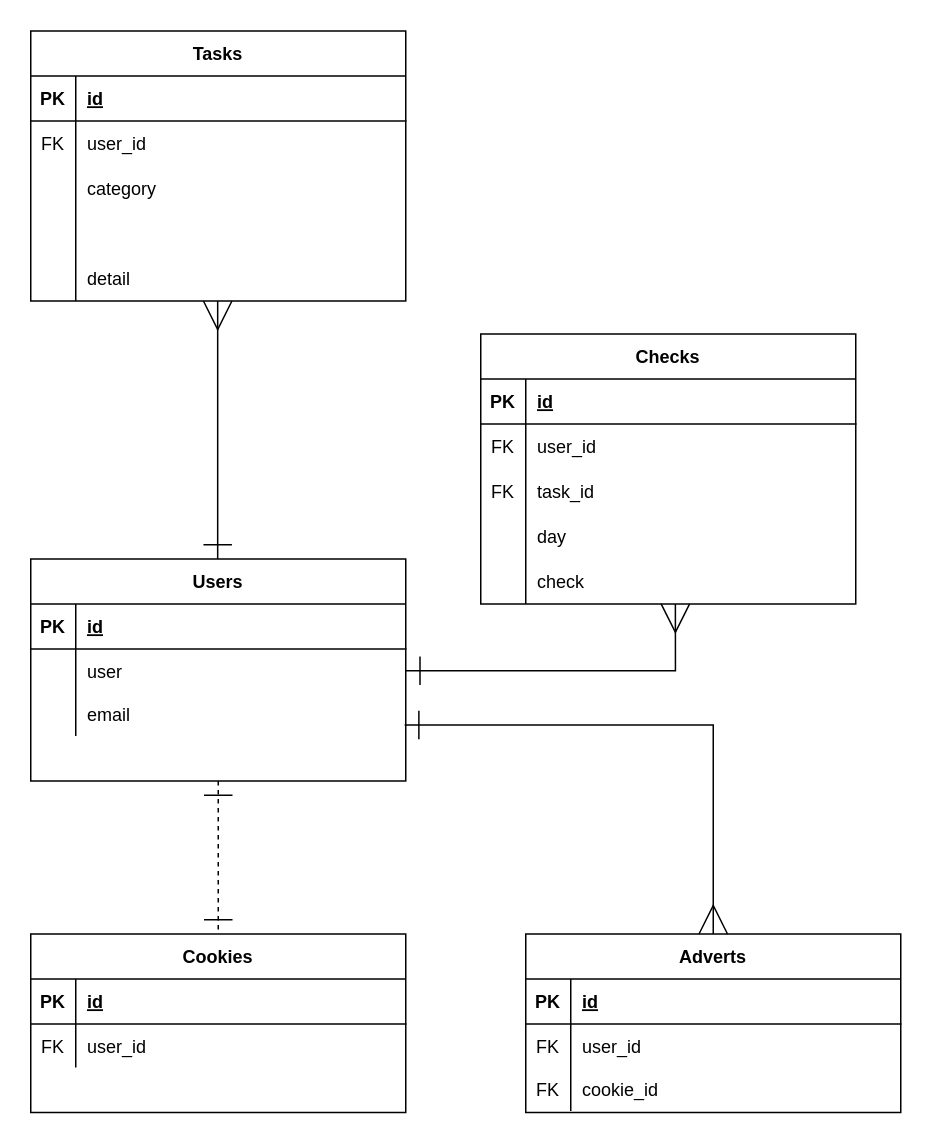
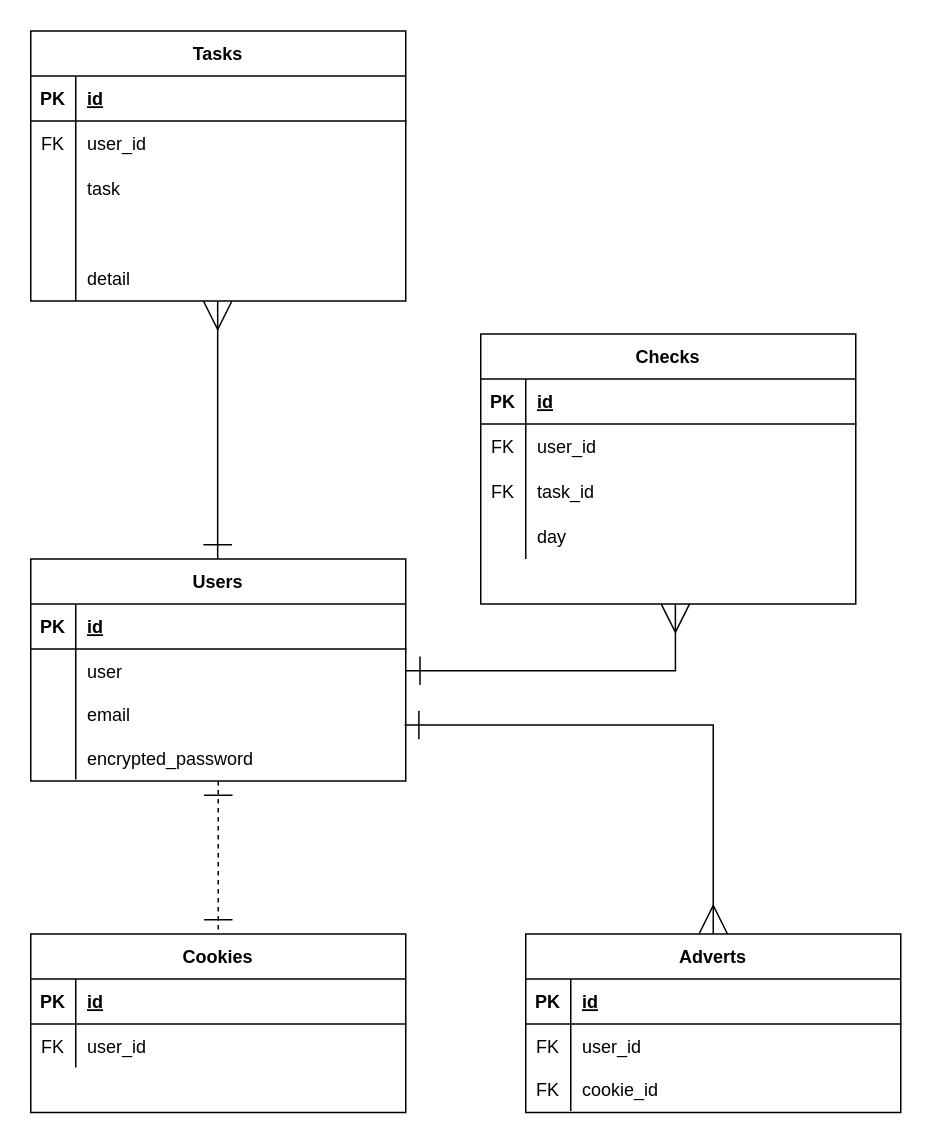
(127, 189) -> (107, 189)
(691, 581) -> none
none -> (241, 758)
